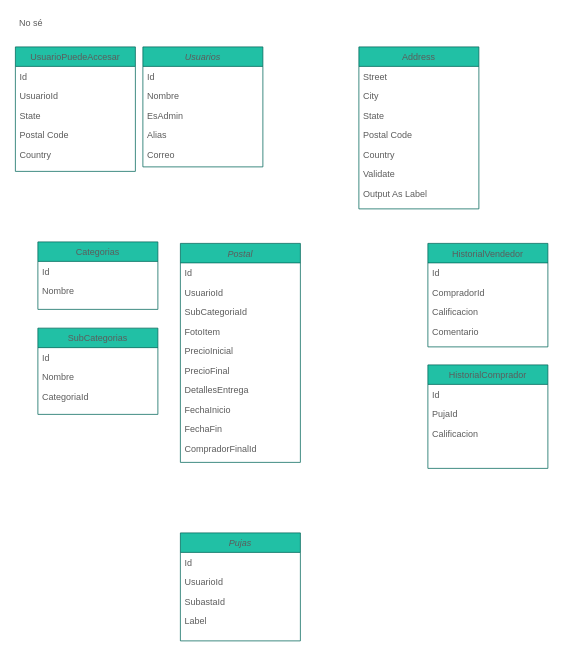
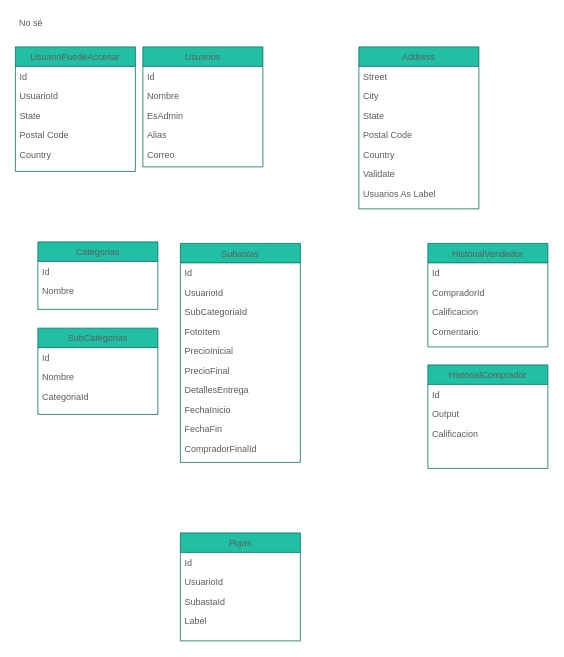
(397, 194) -> (401, 194)
(240, 254) -> (240, 254)
(447, 414) -> (447, 414)
